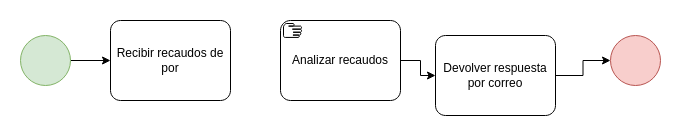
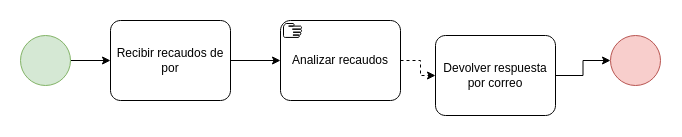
none -> (252, 61)
(421, 63) -> (421, 63)
